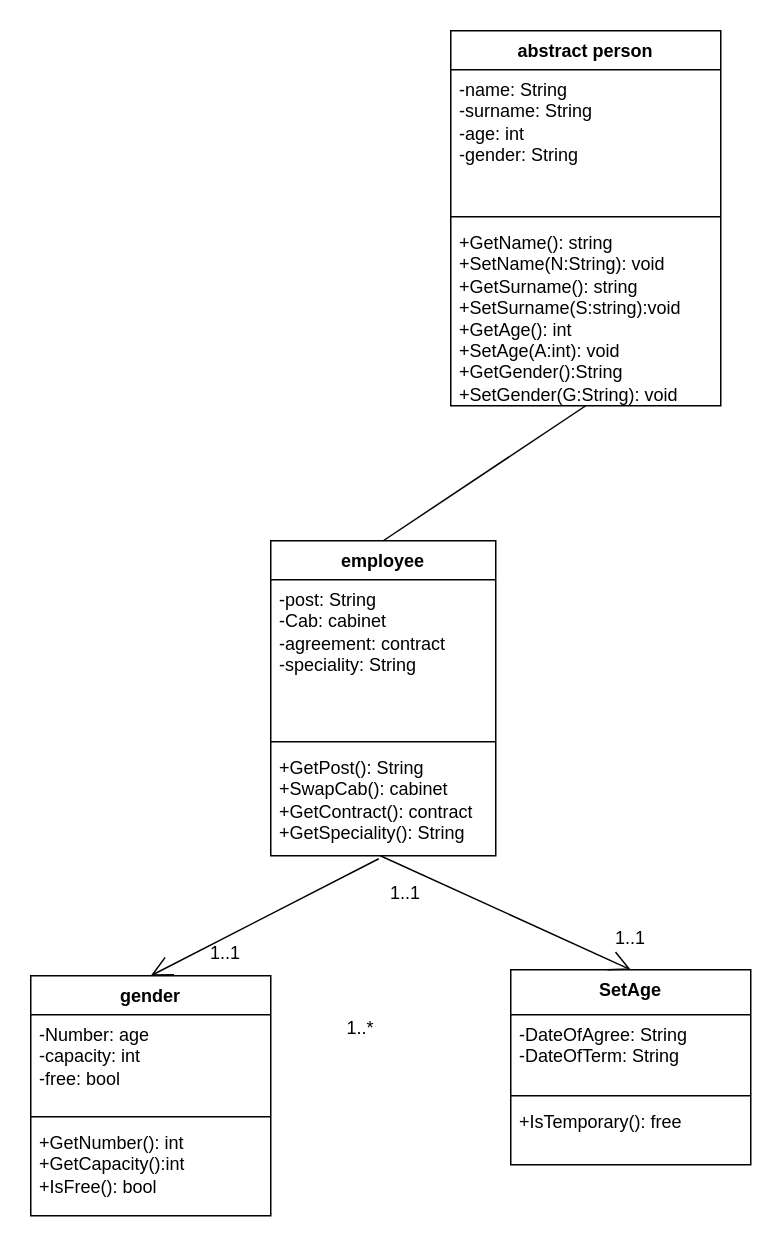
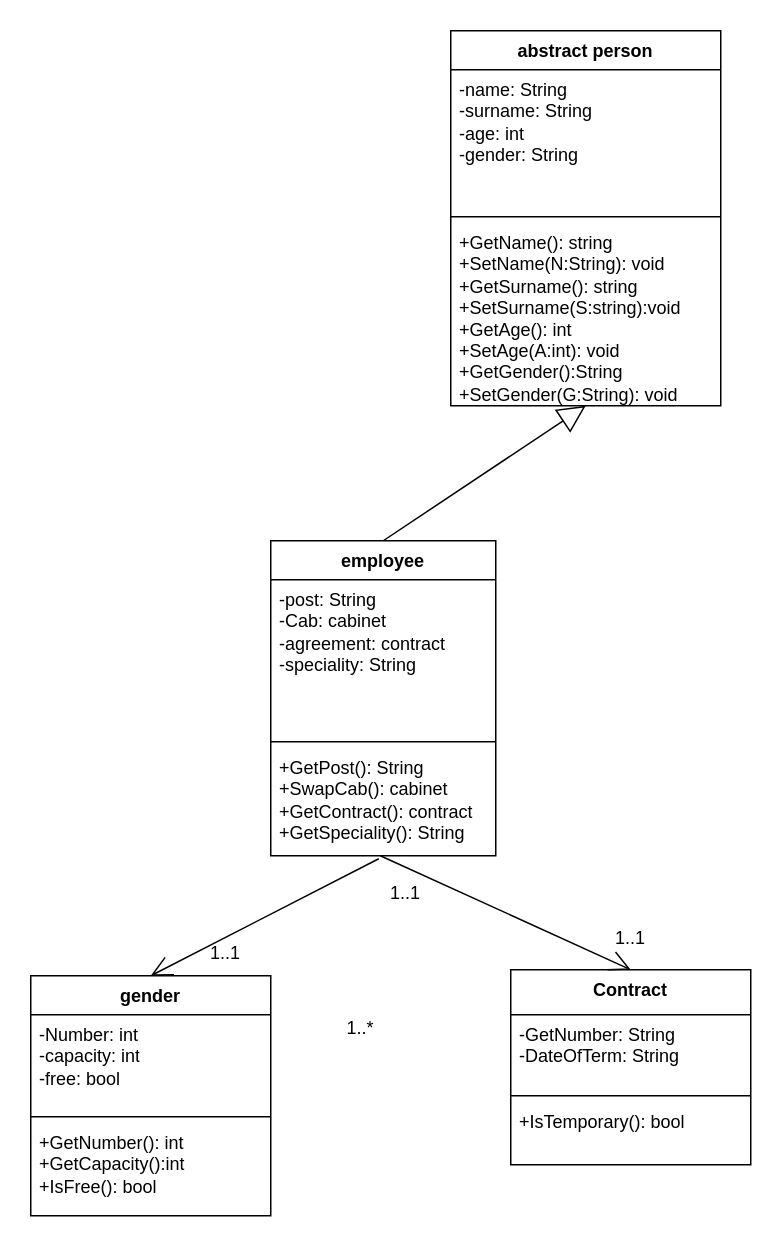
(572, 415) -> (561, 422)
(631, 991) -> (631, 991)
(614, 1047) -> (608, 1047)
(101, 1058) -> (101, 1058)
(616, 1123) -> (614, 1123)
